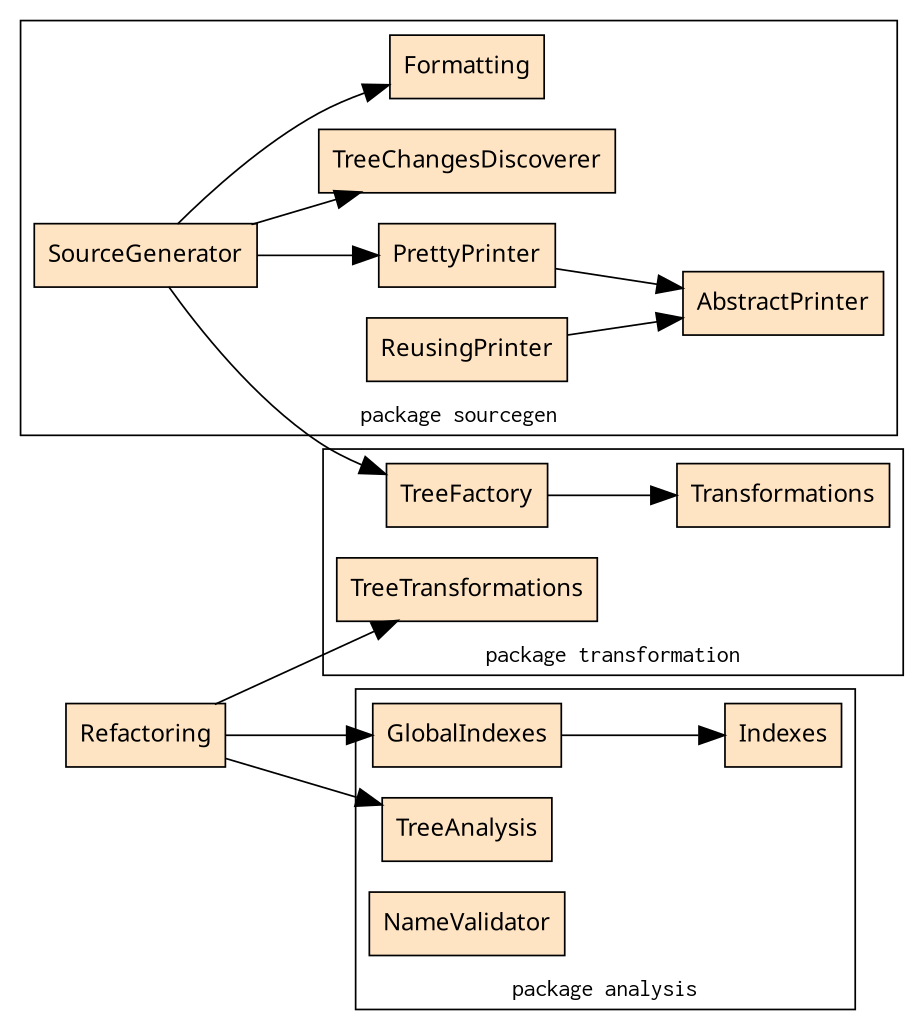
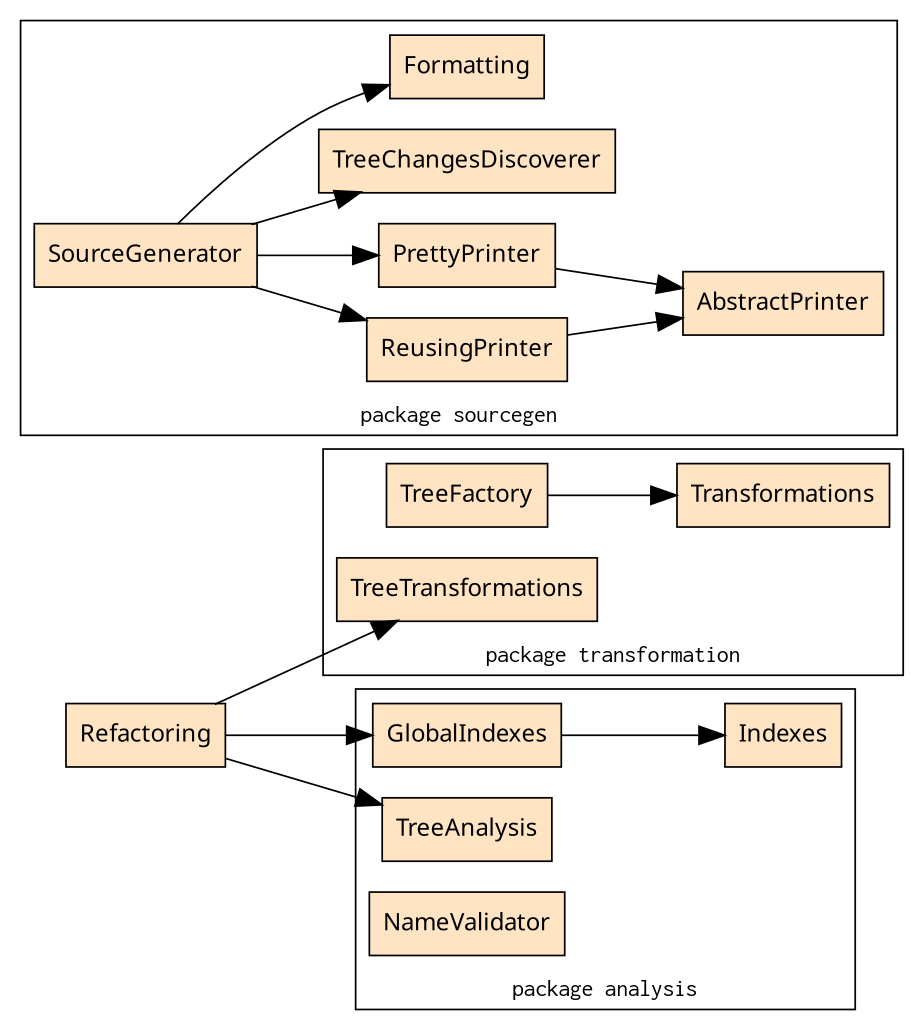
(254, 388) -> (296, 300)
